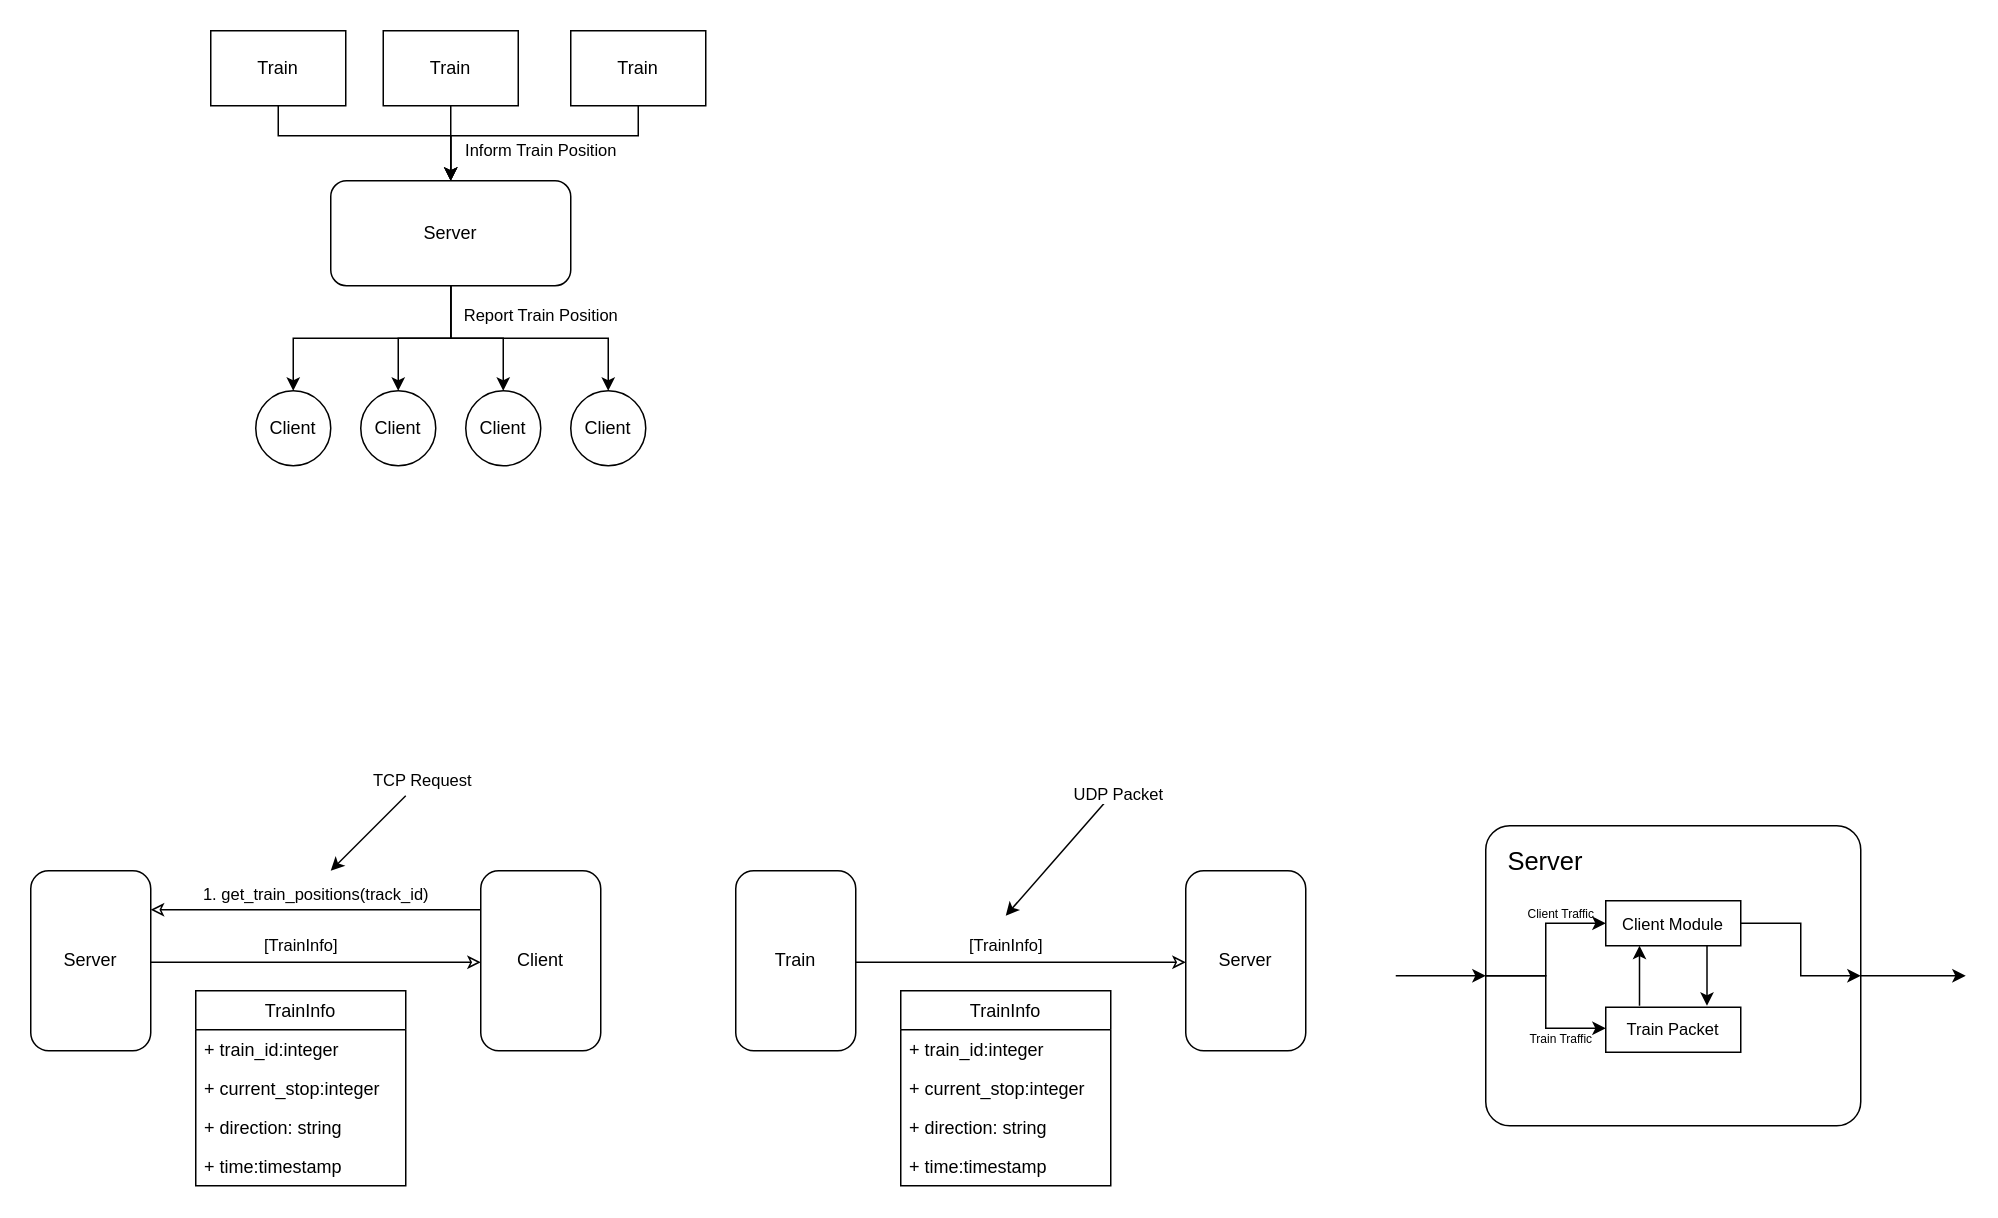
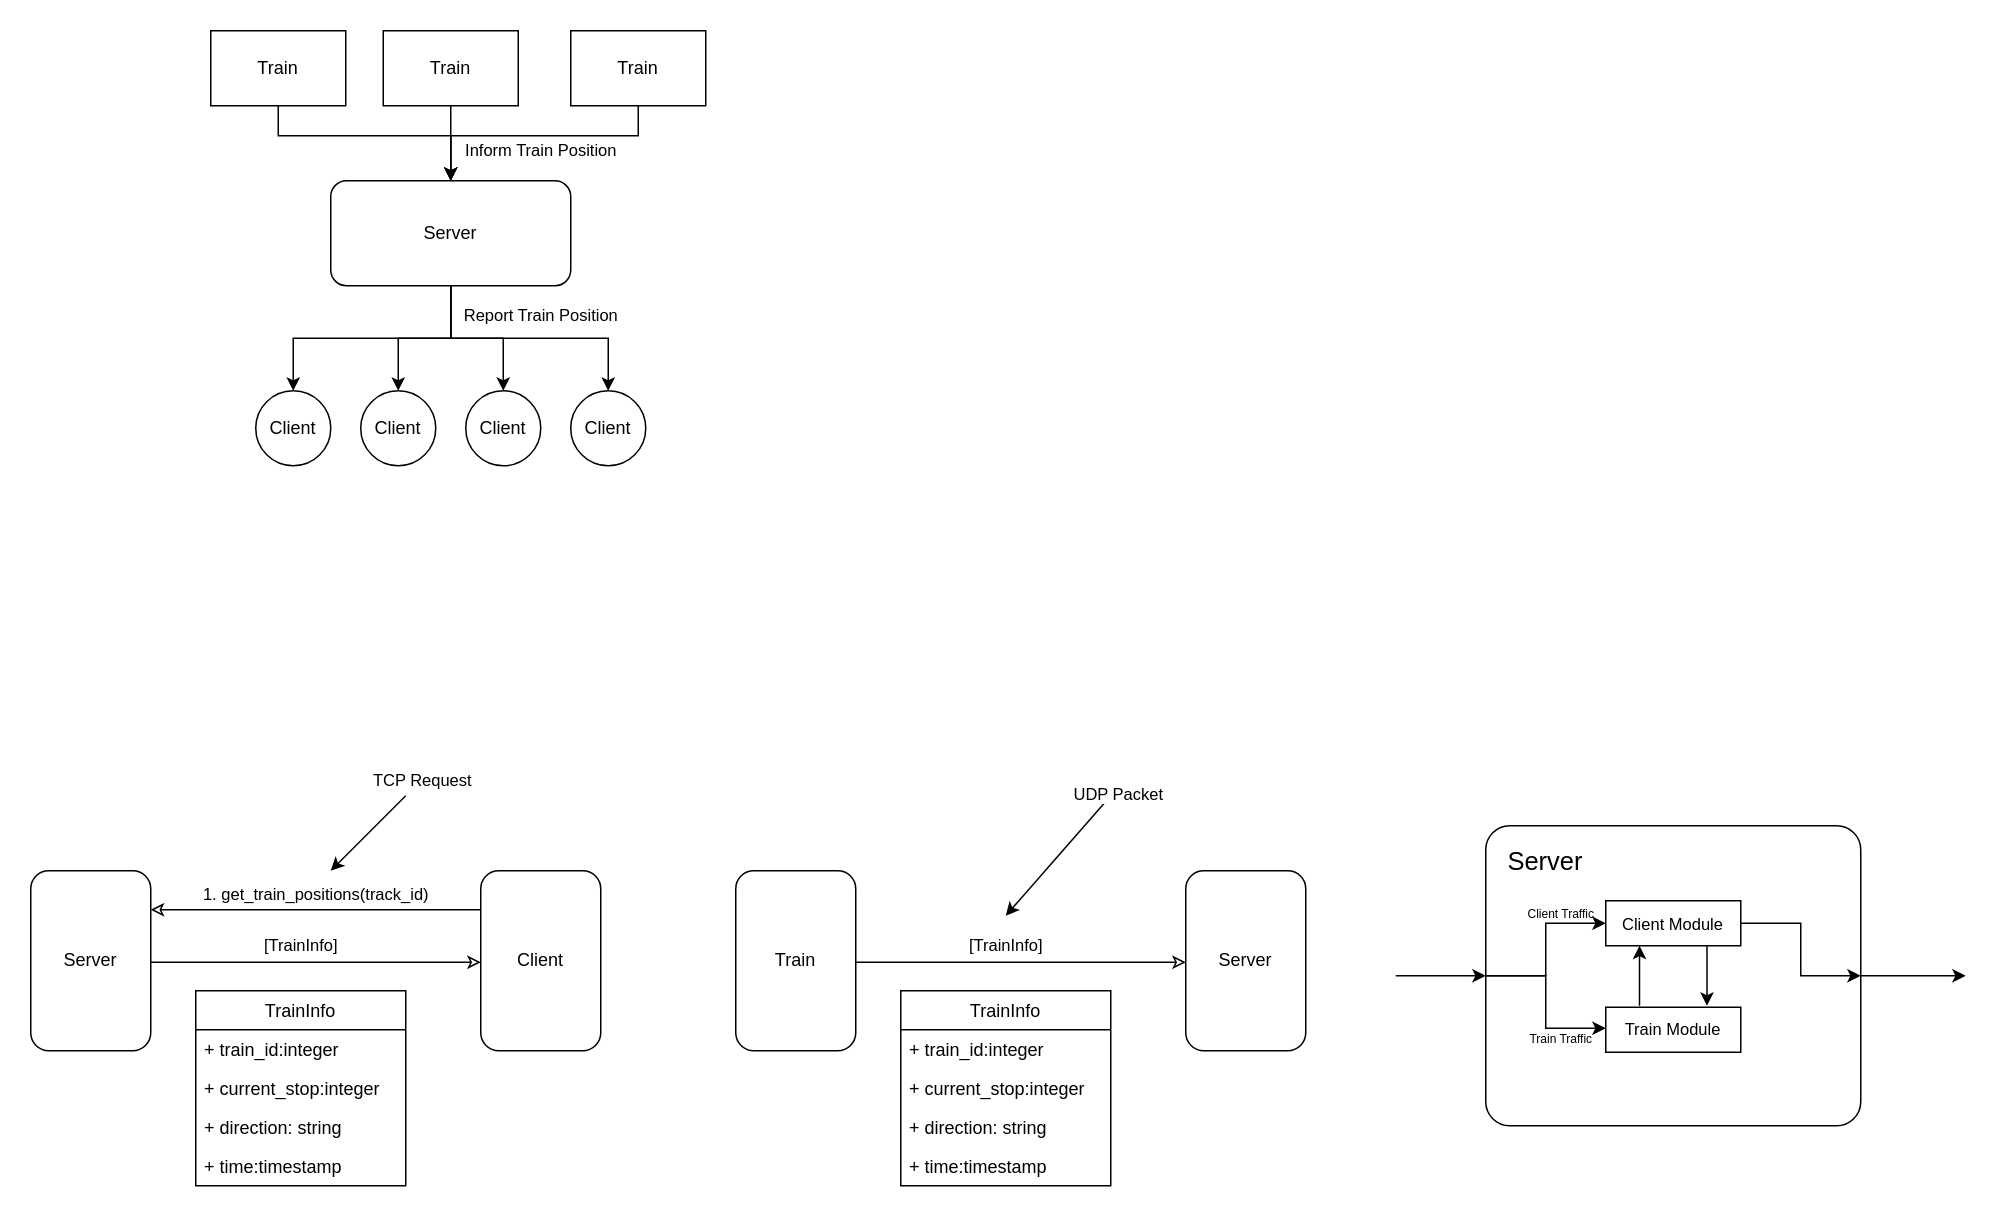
(1673, 1028) -> (1673, 1028)
